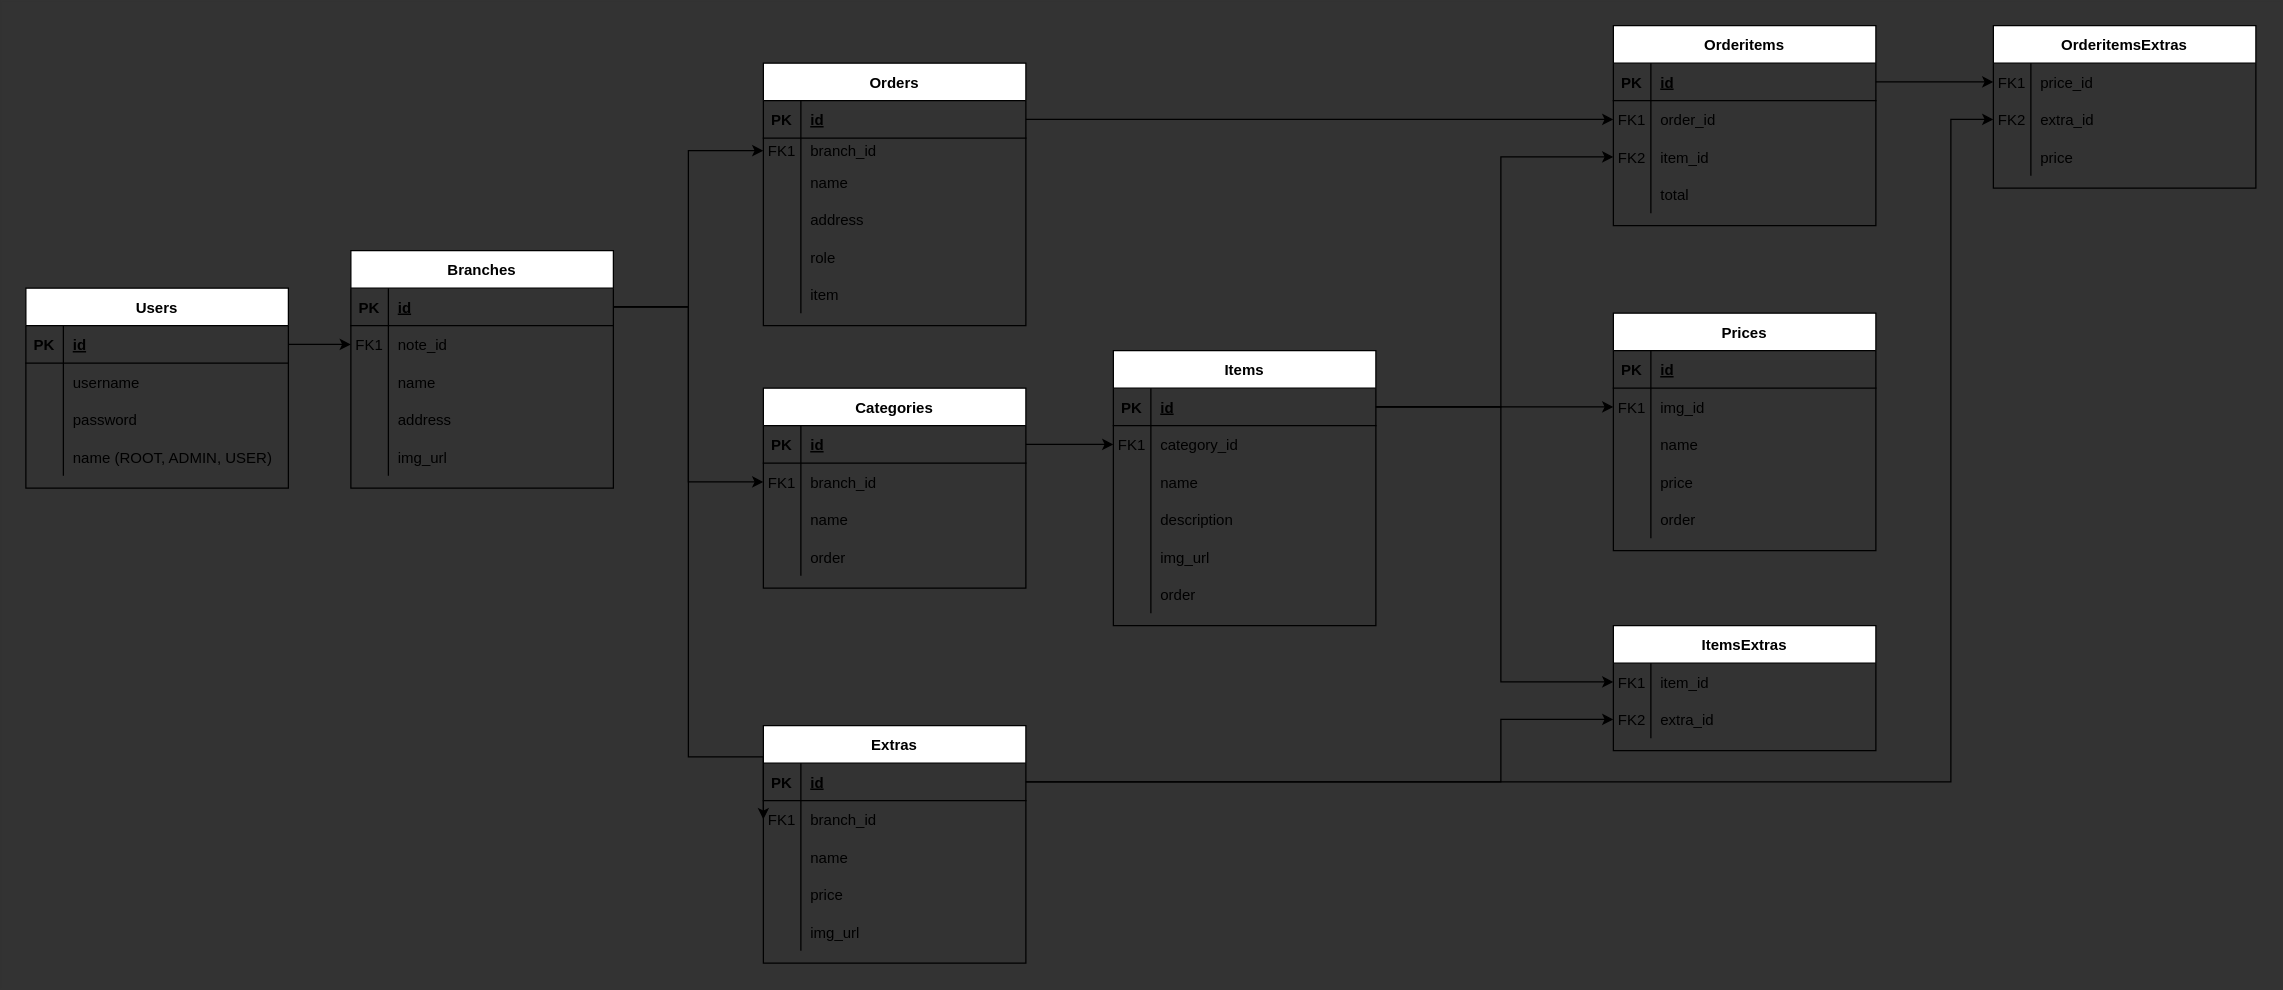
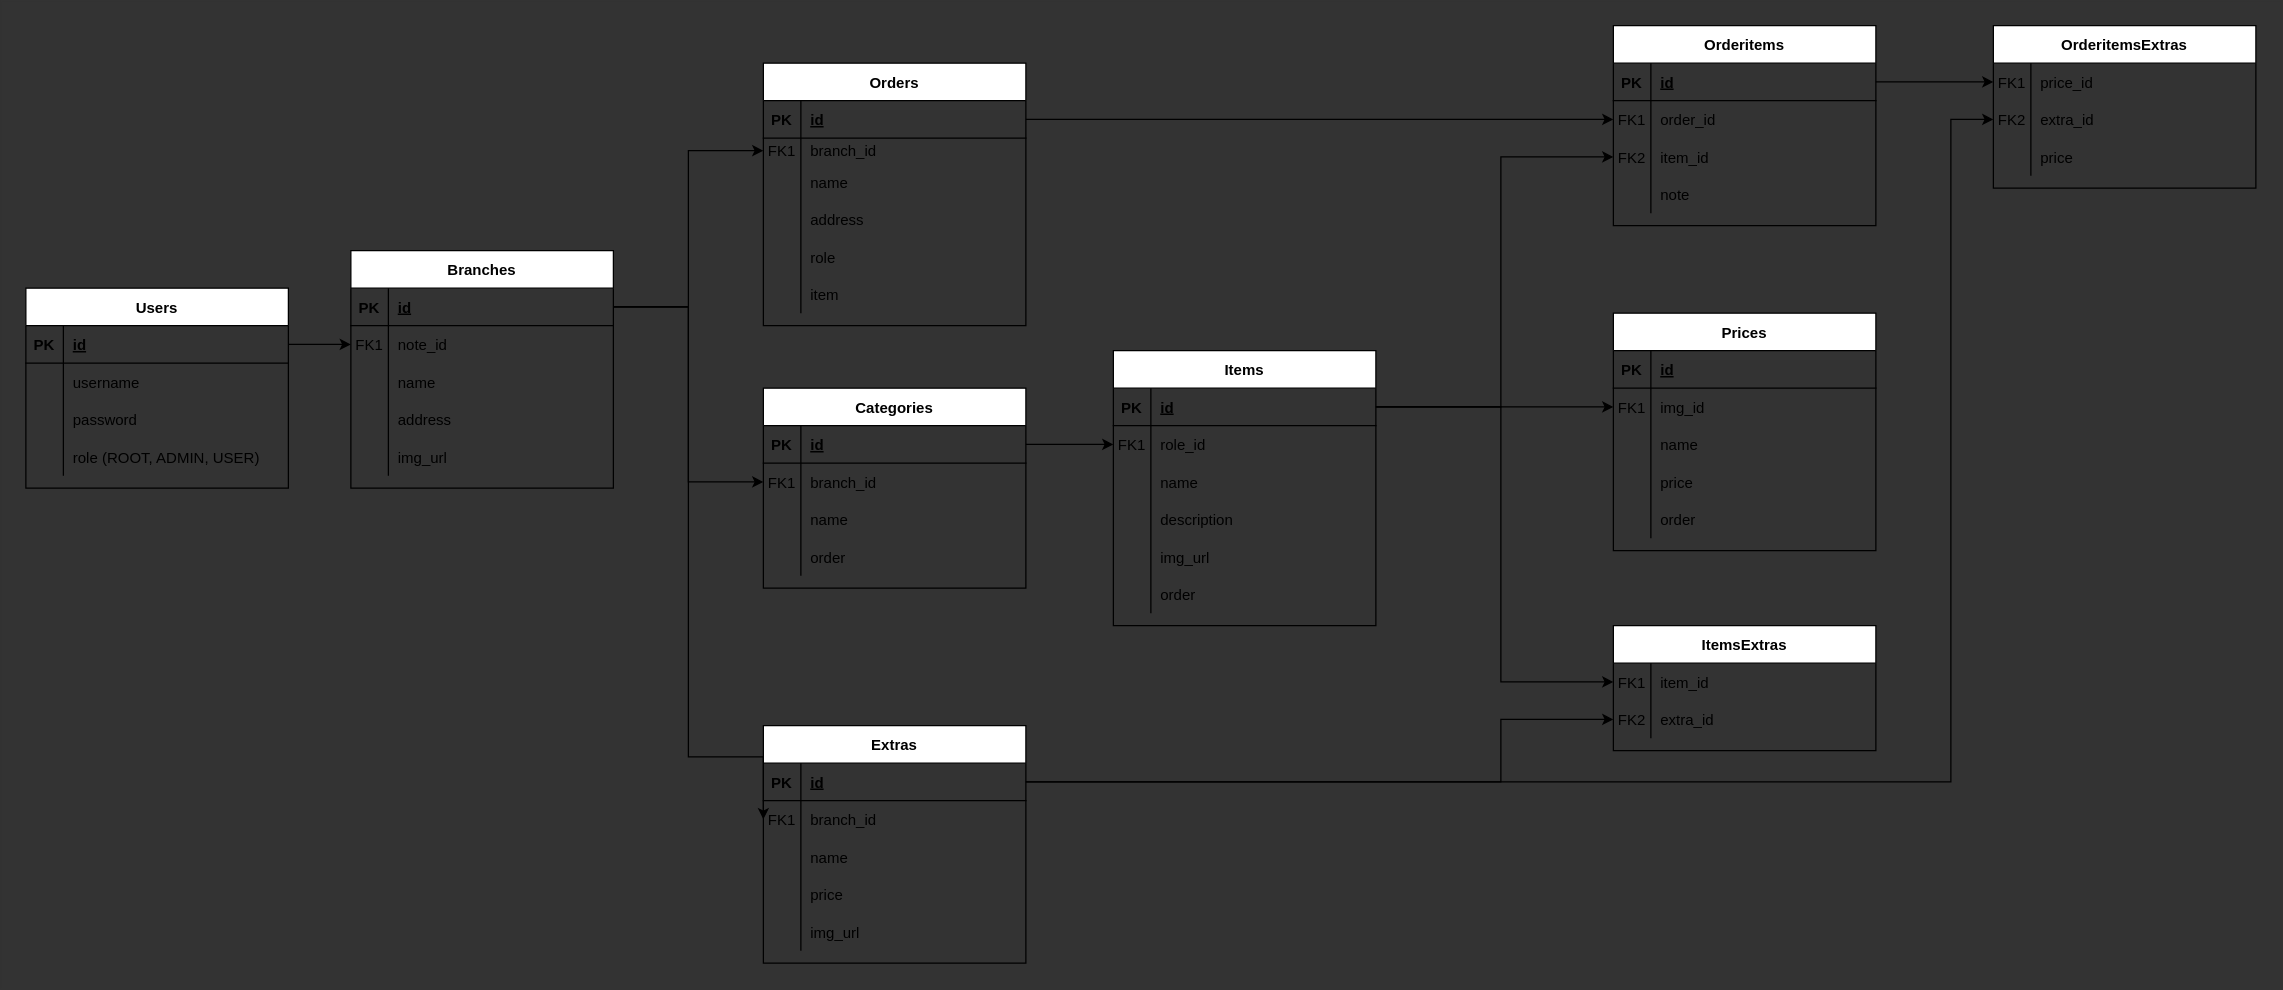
(1679, 195) -> (1677, 195)
(1204, 445) -> (1186, 445)
(164, 458) -> (162, 458)
